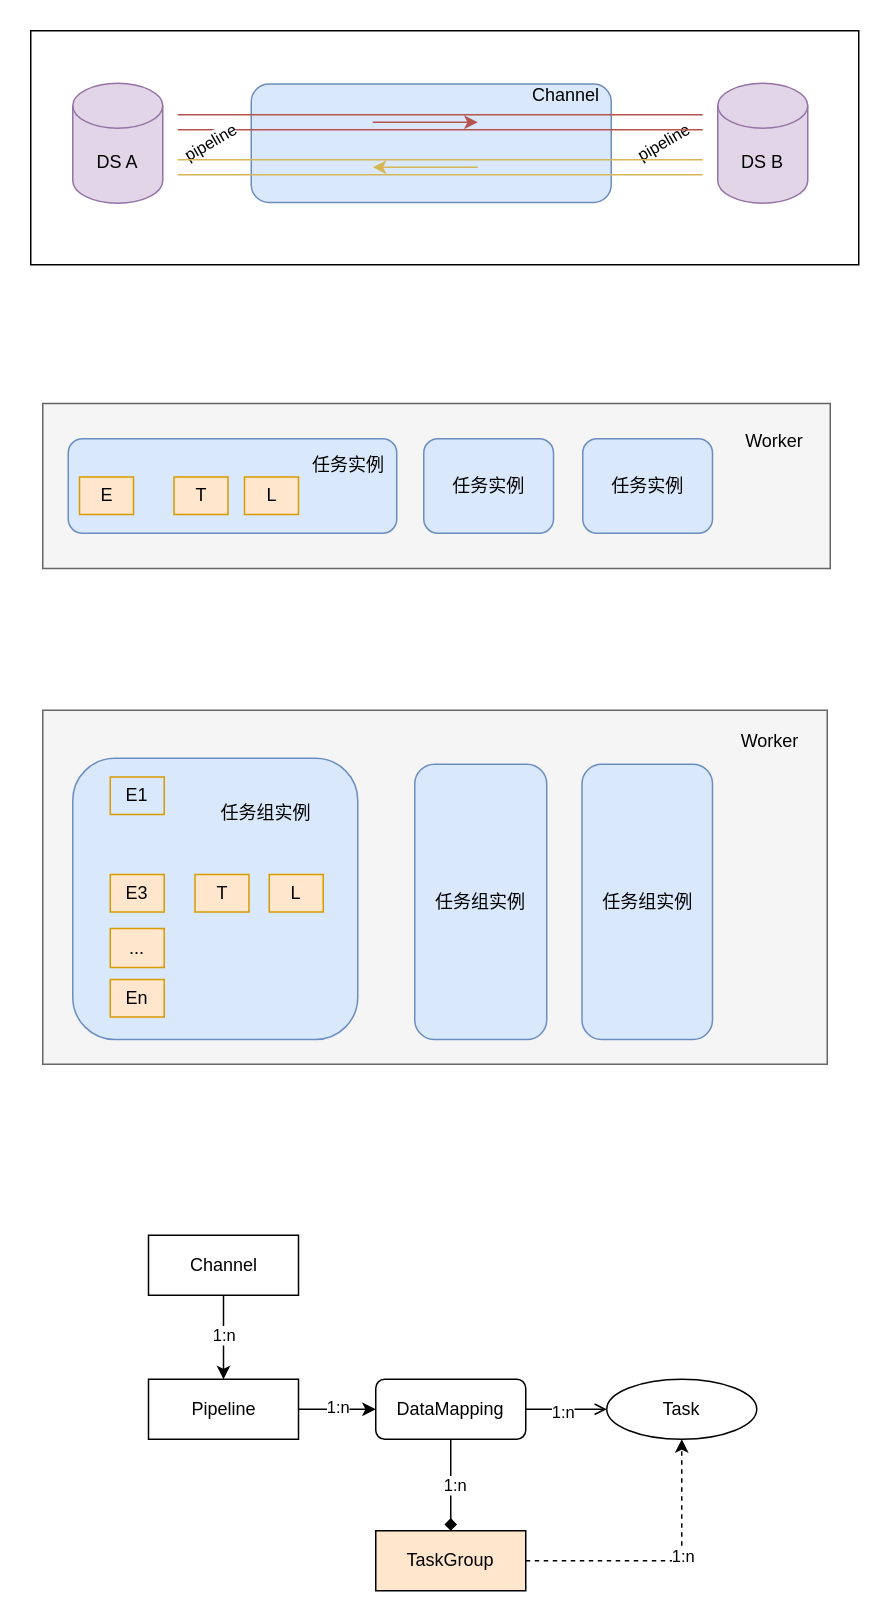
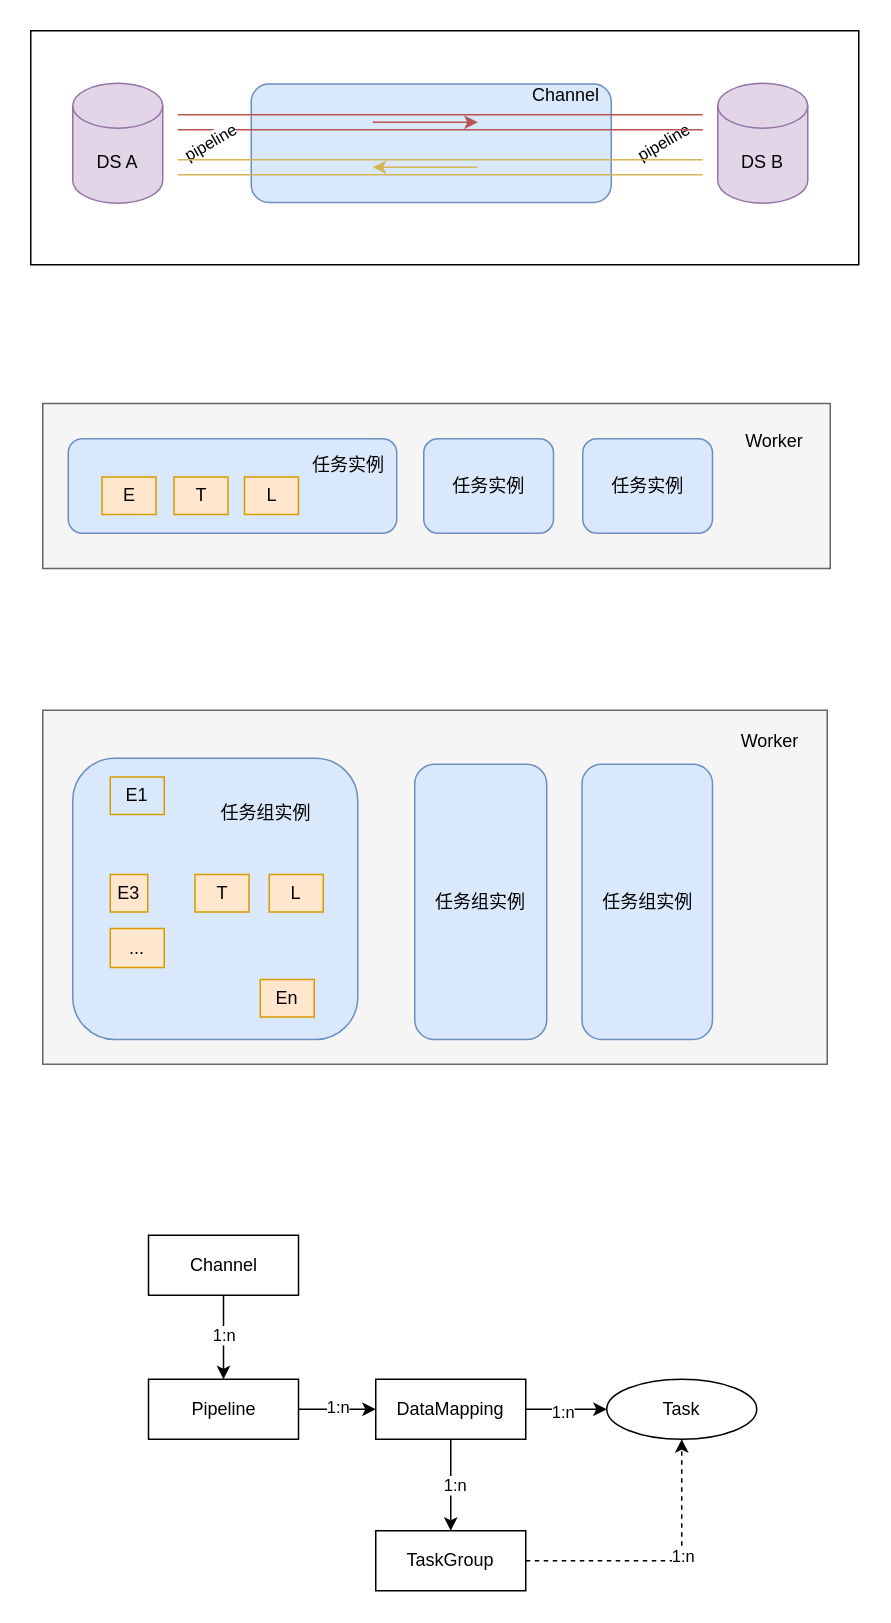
(107, 496) -> (129, 496)
(137, 893) -> (129, 893)
(137, 998) -> (287, 998)
(451, 1409) -> (451, 1409)
(597, 1409) -> (595, 1409)
(451, 1518) -> (451, 1519)
(451, 1561) -> (451, 1561)
